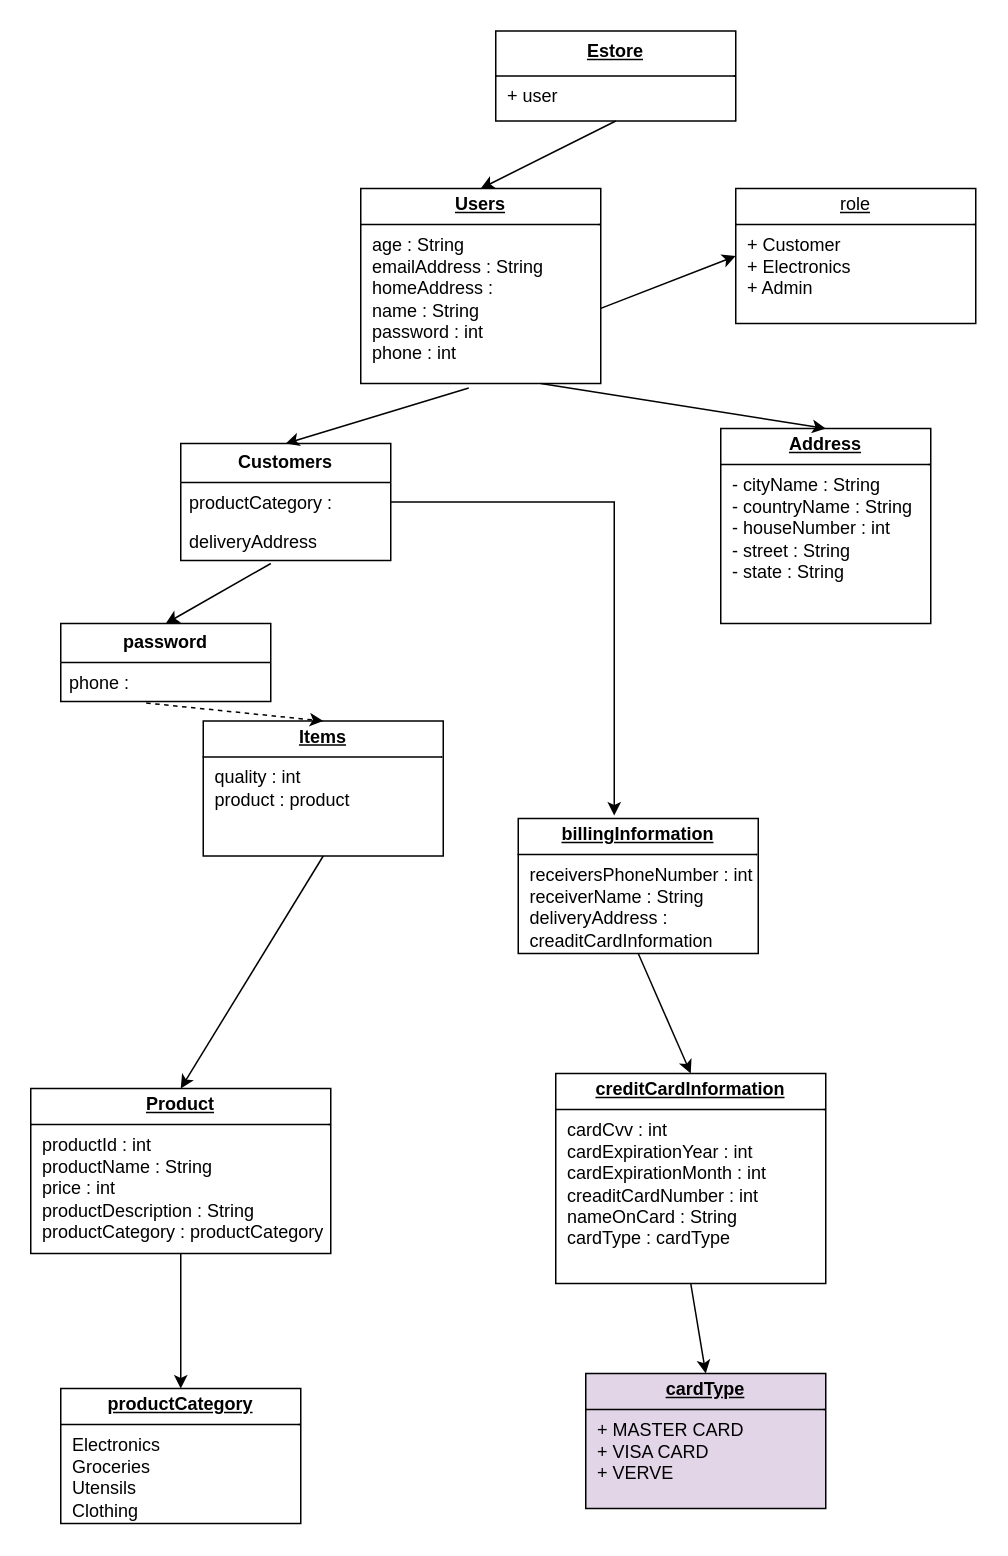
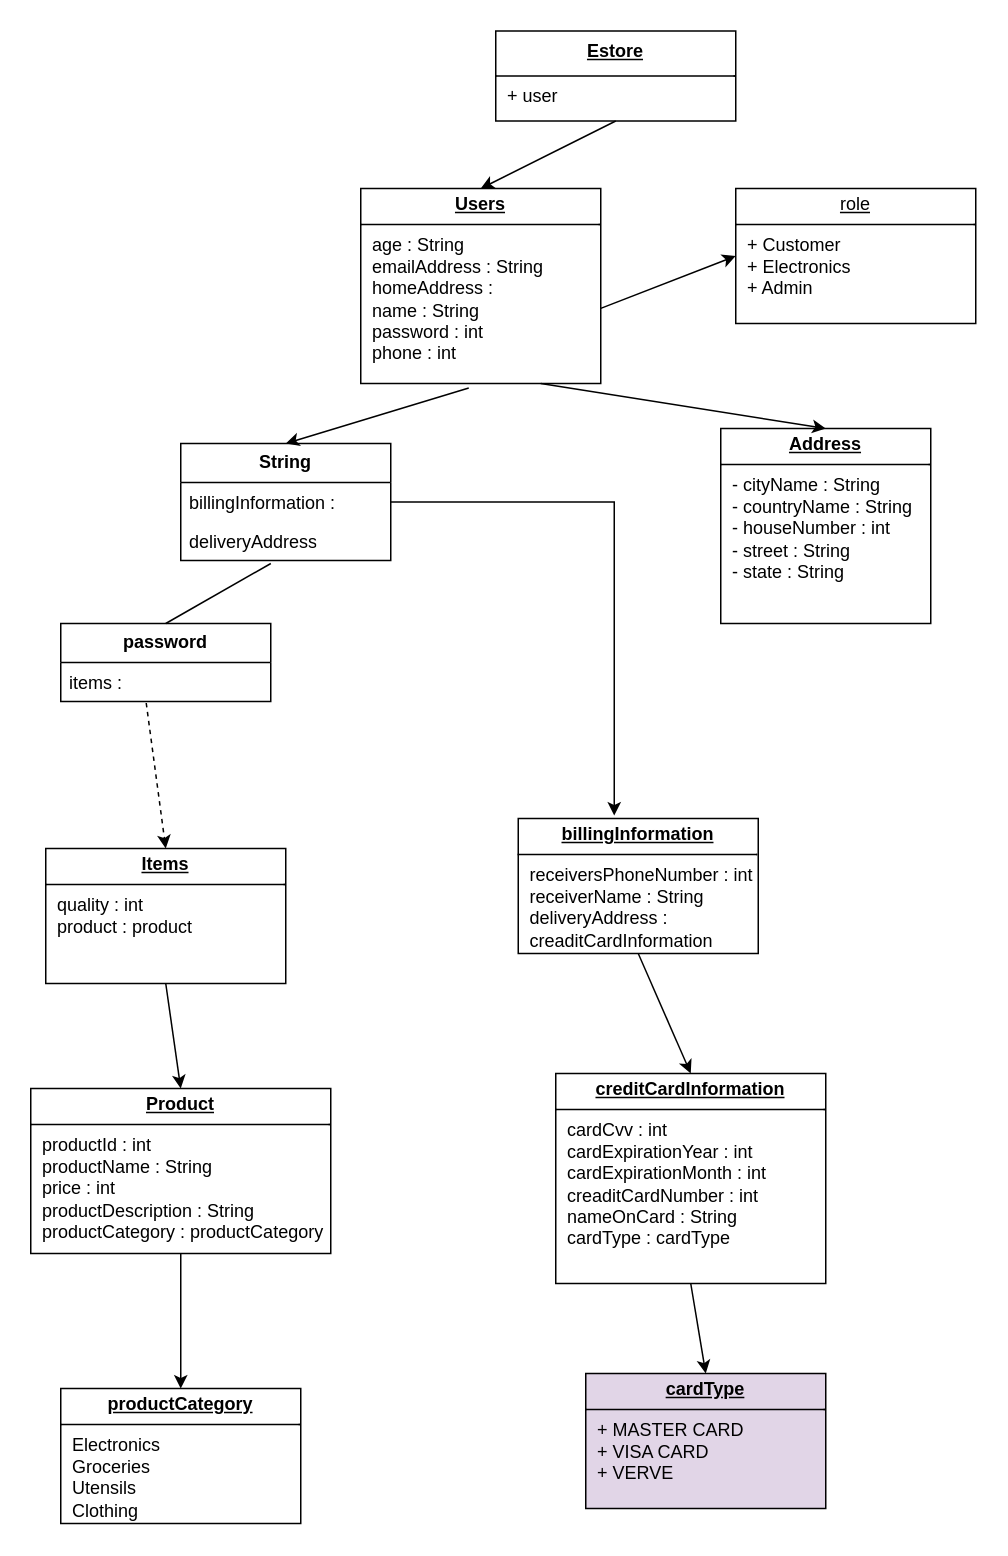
(286, 463) -> (286, 463)
(271, 504) -> (274, 504)
(176, 618) -> (174, 619)
(100, 684) -> (98, 684)
(323, 788) -> (166, 916)
